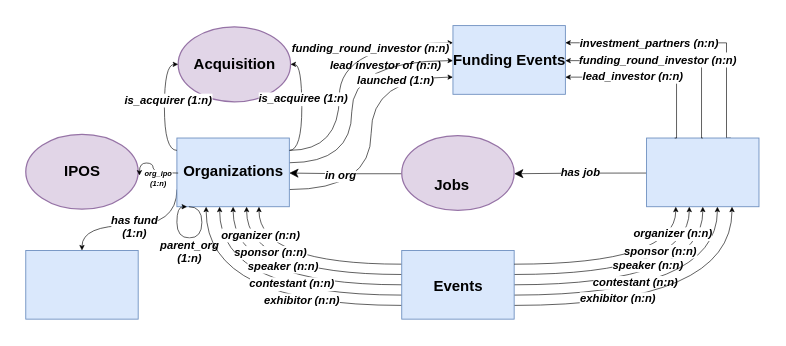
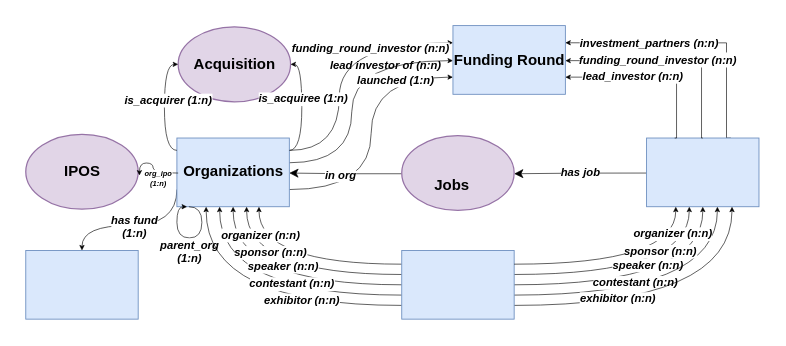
(510, 61) -> (510, 61)
(458, 287) -> none
